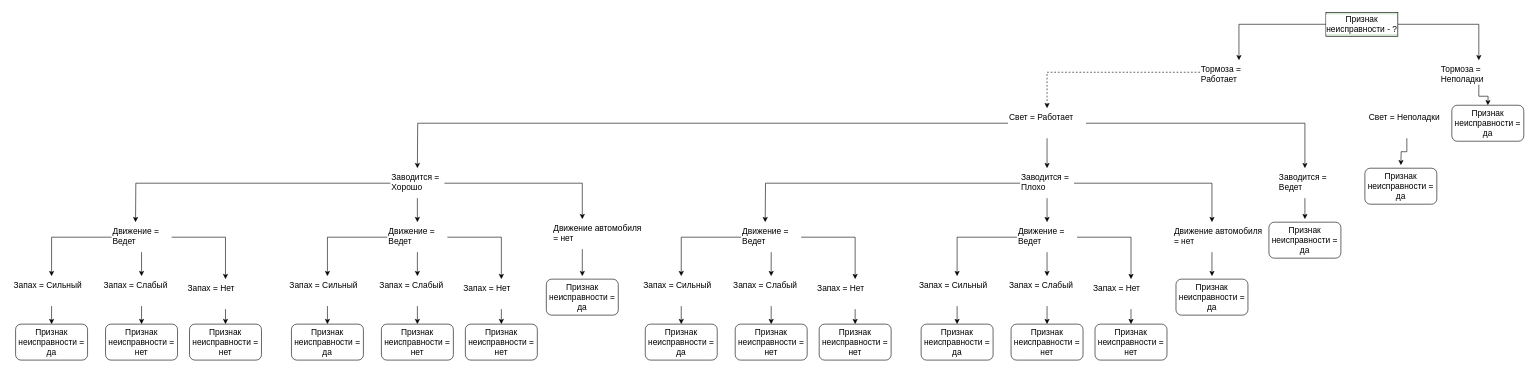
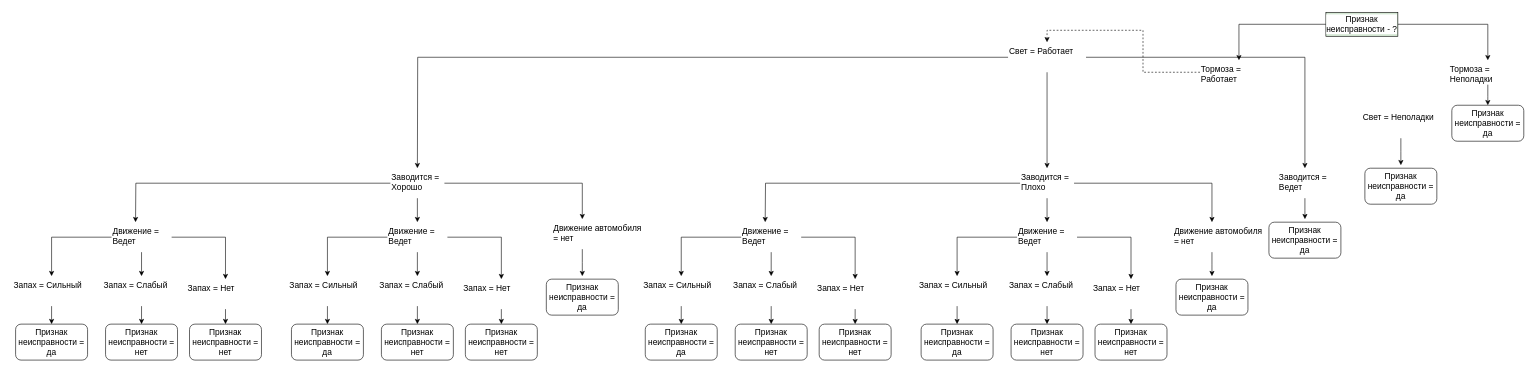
(1479, 72) -> (1488, 72)
(1047, 123) -> (1047, 57)
(1407, 123) -> (1401, 123)
